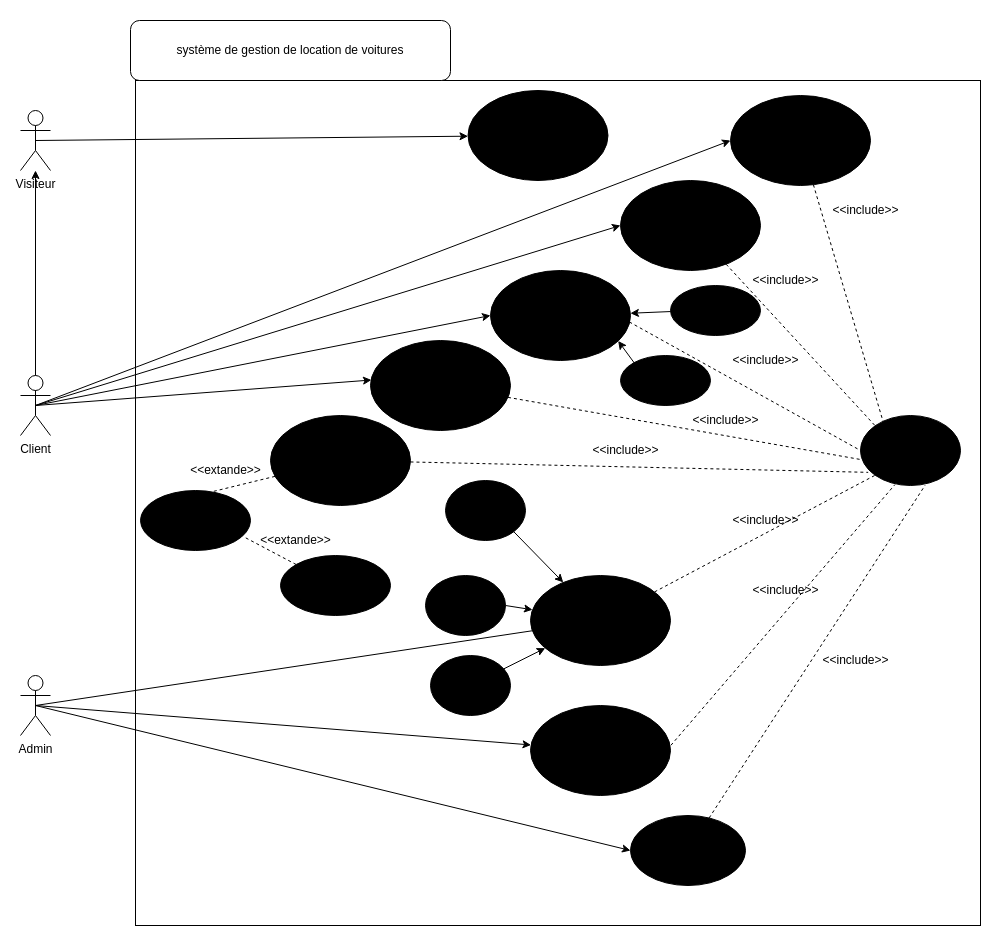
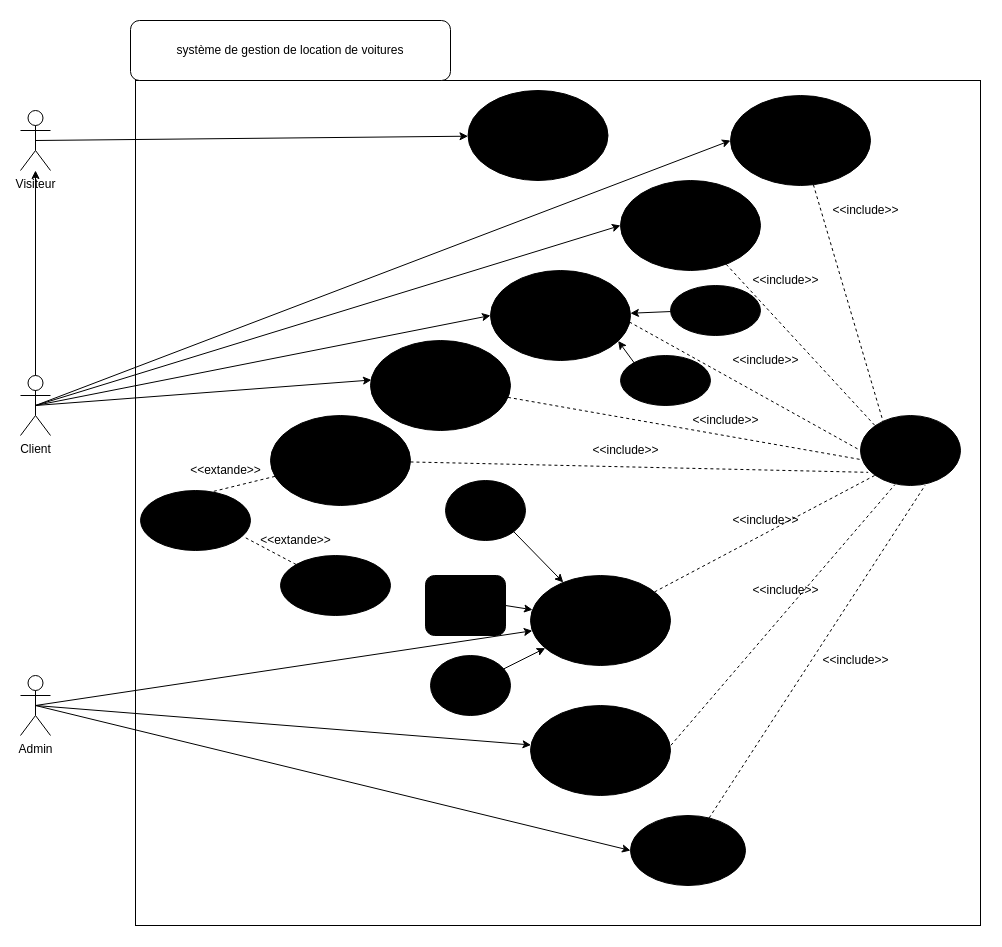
(466, 606) -> (466, 606)
(527, 631) -> (524, 632)
